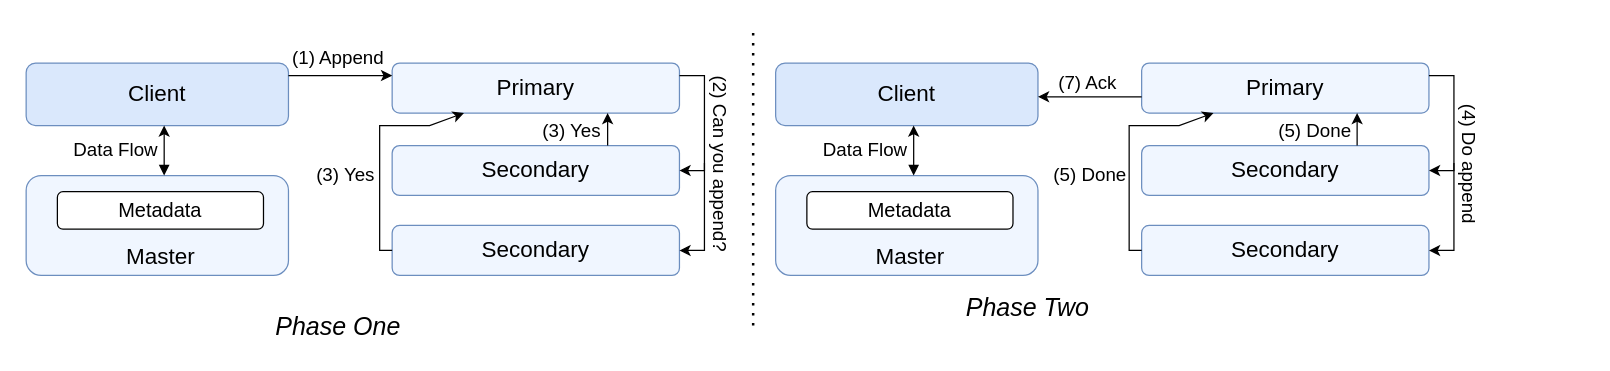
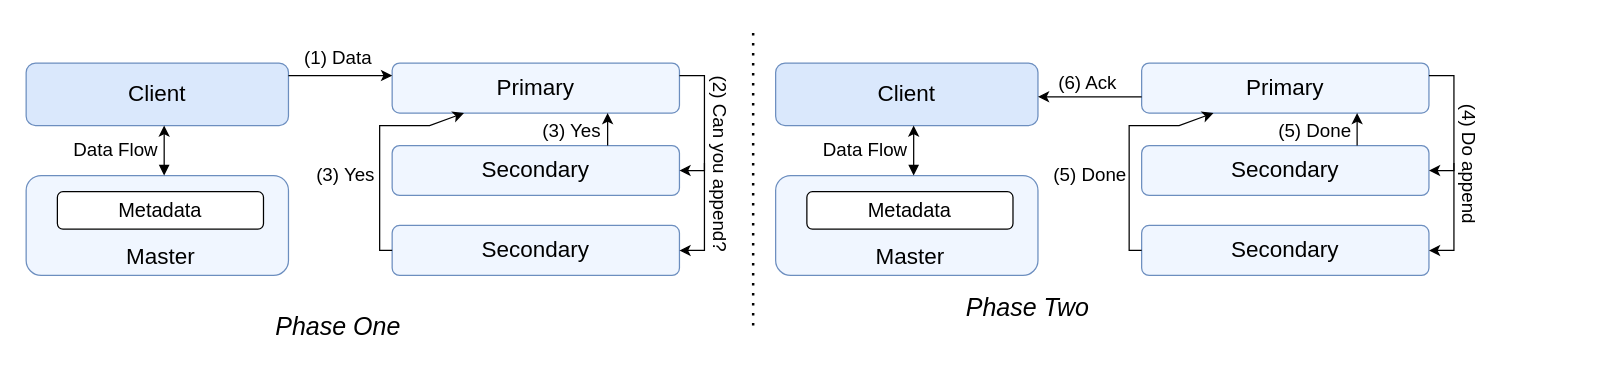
(338, 57) -> (338, 57)
(1088, 82) -> (1088, 82)
